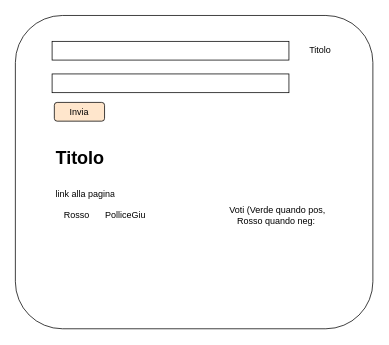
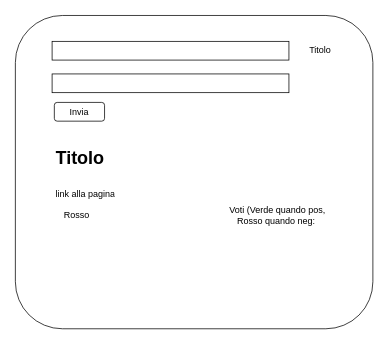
(80, 112) -> (80, 112)
(126, 216) -> none
